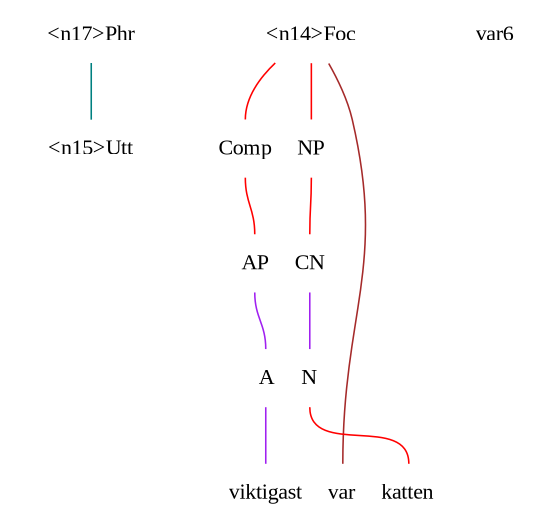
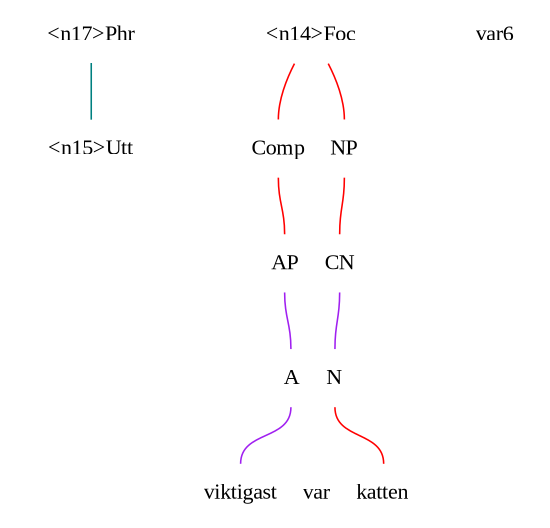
(364, 261) -> none
